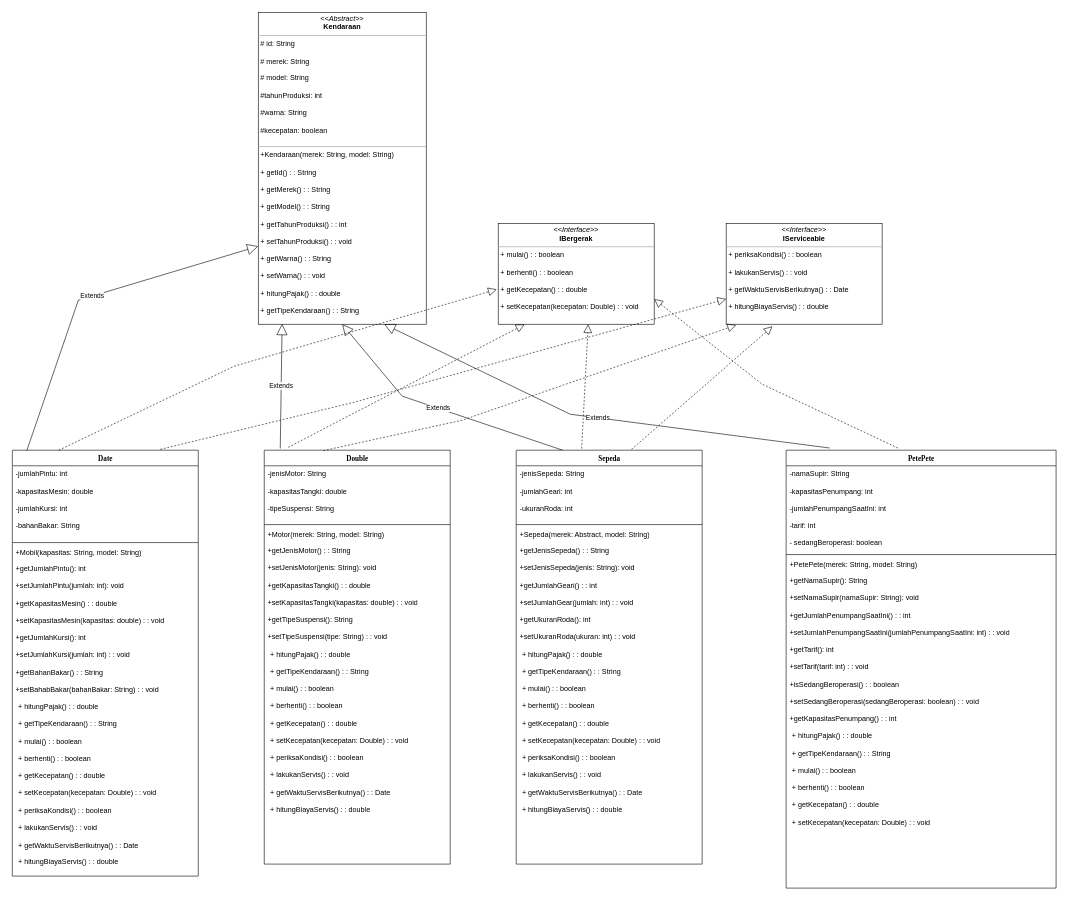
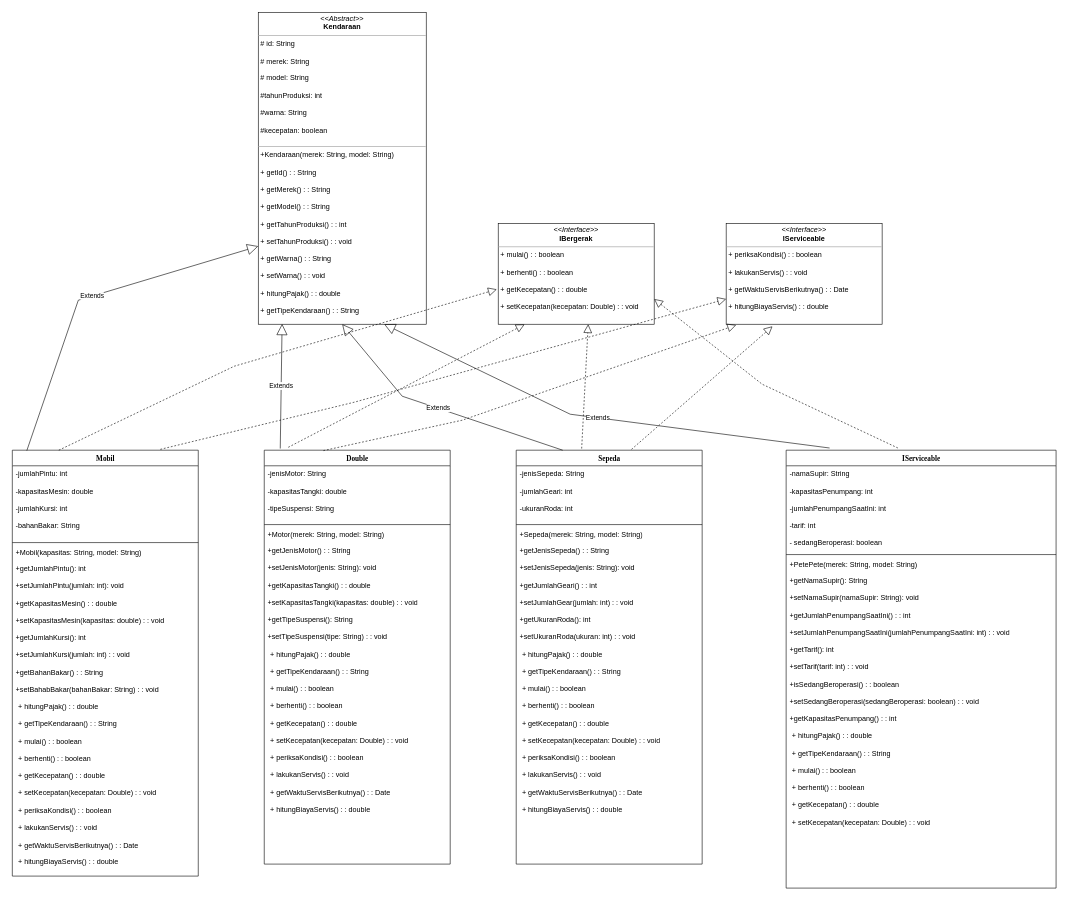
(106, 459) -> (106, 459)
(922, 459) -> (922, 459)
(591, 536) -> (586, 536)
